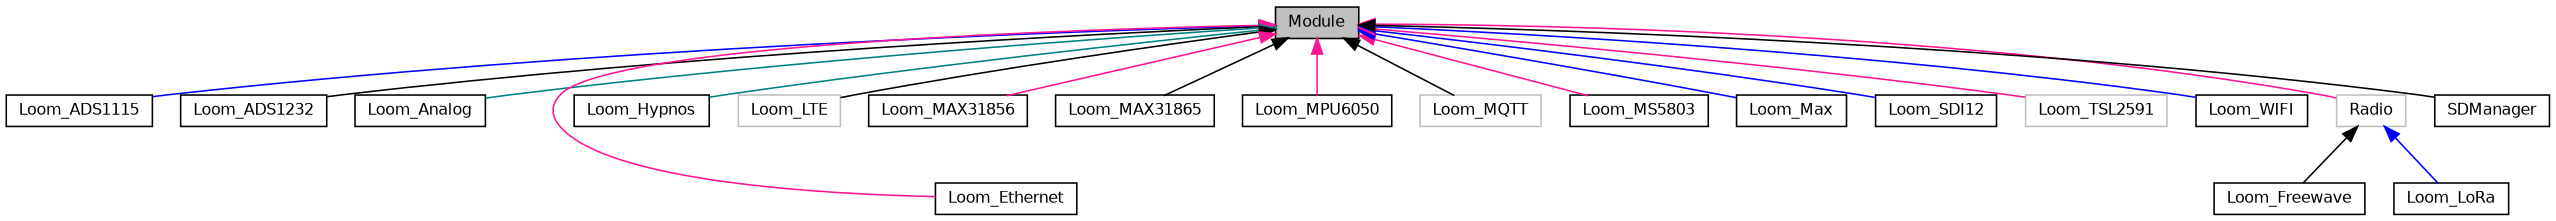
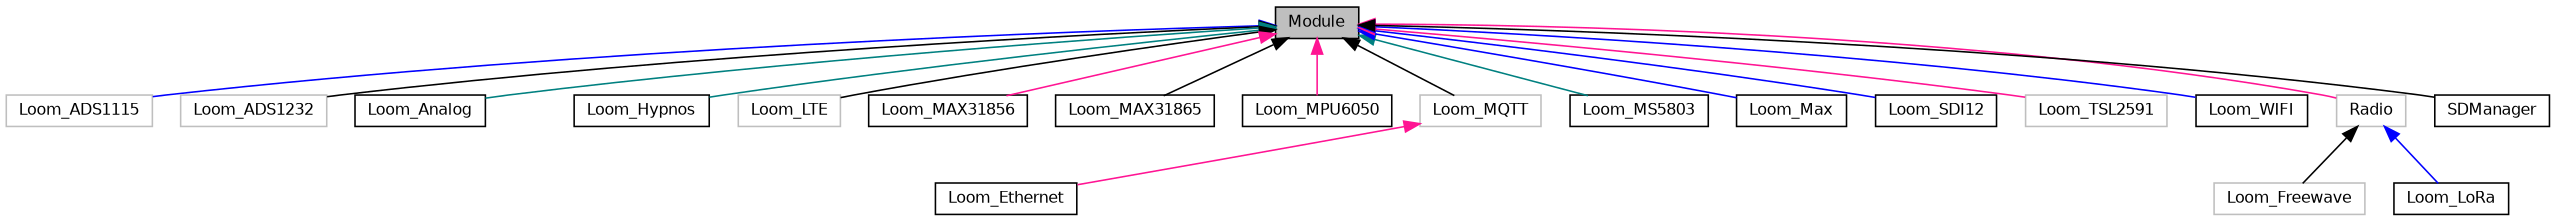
(1481, 68) -> (1481, 68)
(79, 111) -> (79, 111)
(254, 111) -> (254, 111)
(556, 120) -> (1241, 156)
(2289, 199) -> (2289, 199)
